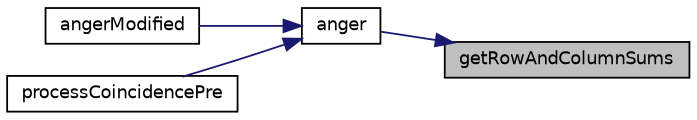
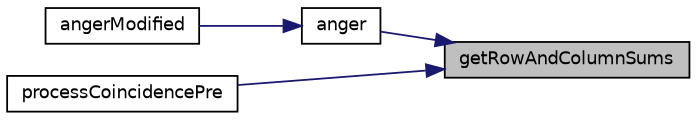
(234, 61) -> (332, 78)
